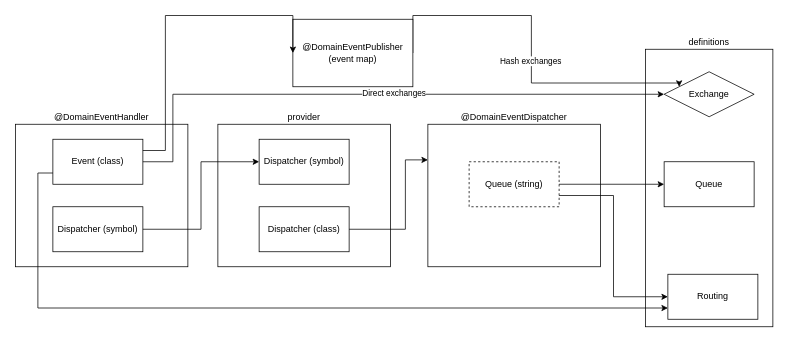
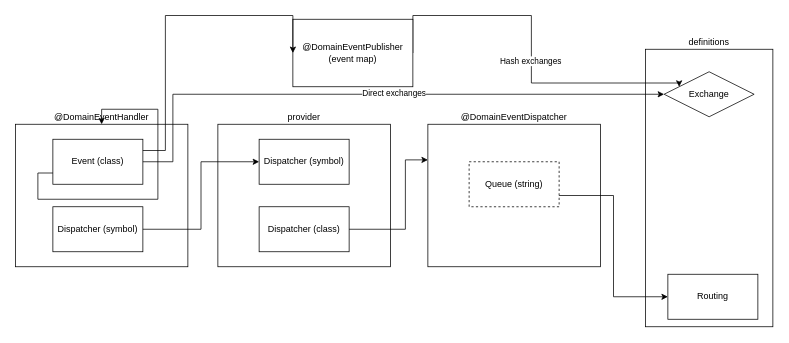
(609, 184) -> none
(709, 184) -> none
(38, 307) -> (98, 199)
